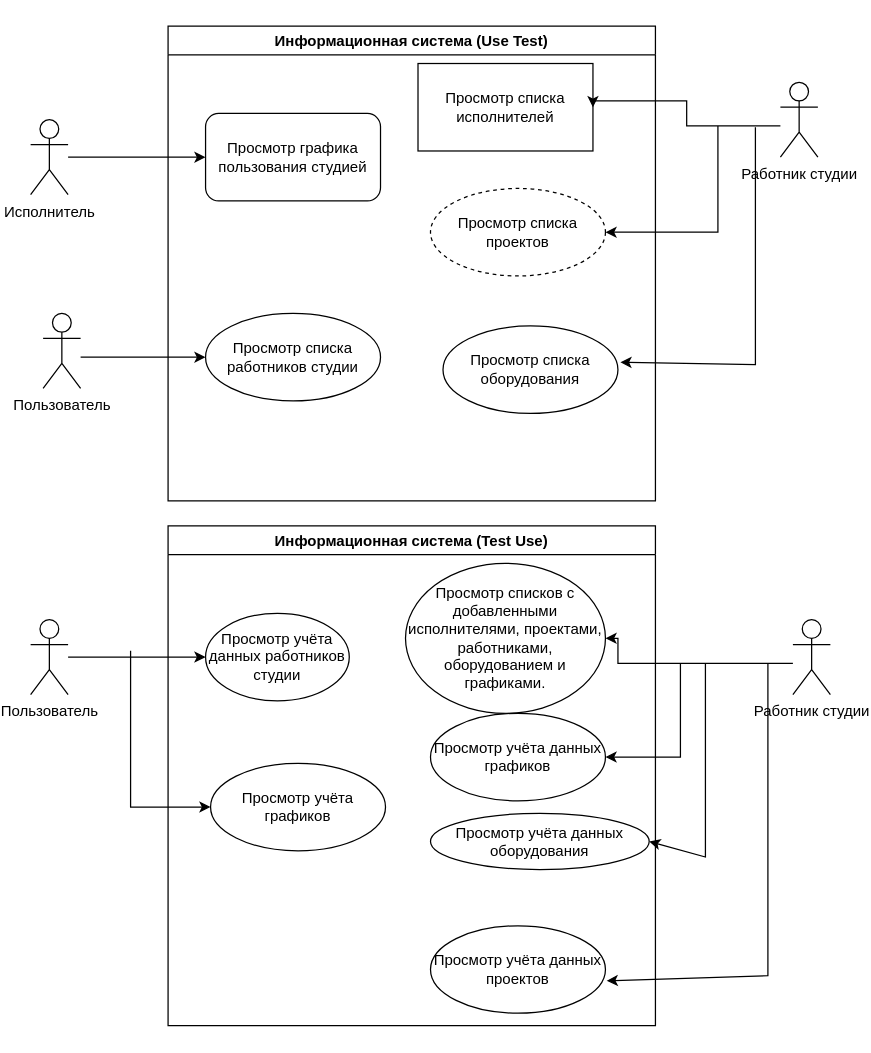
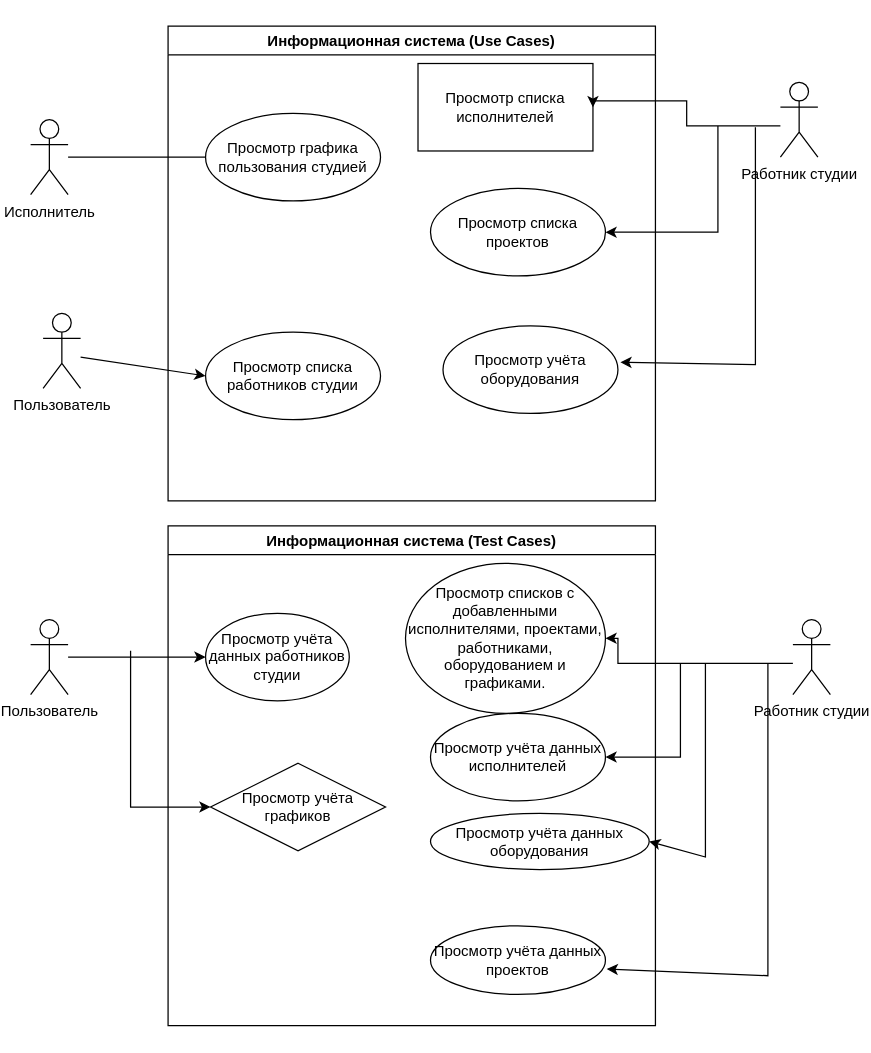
(411, 41) -> (411, 41)
(196, 157) -> (199, 157)
(293, 157) -> (293, 157)
(518, 232) -> (518, 232)
(293, 357) -> (293, 376)
(531, 369) -> (531, 369)
(411, 541) -> (411, 541)
(518, 757) -> (518, 757)
(298, 807) -> (298, 807)
(518, 969) -> (518, 960)
